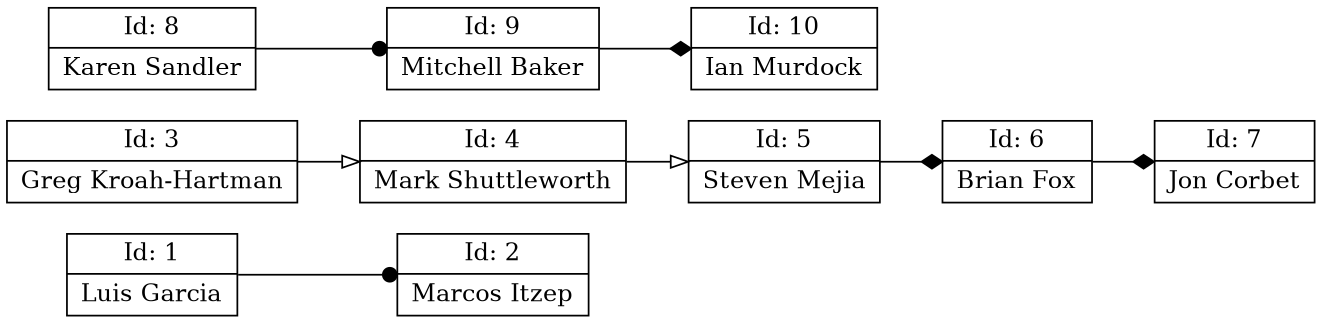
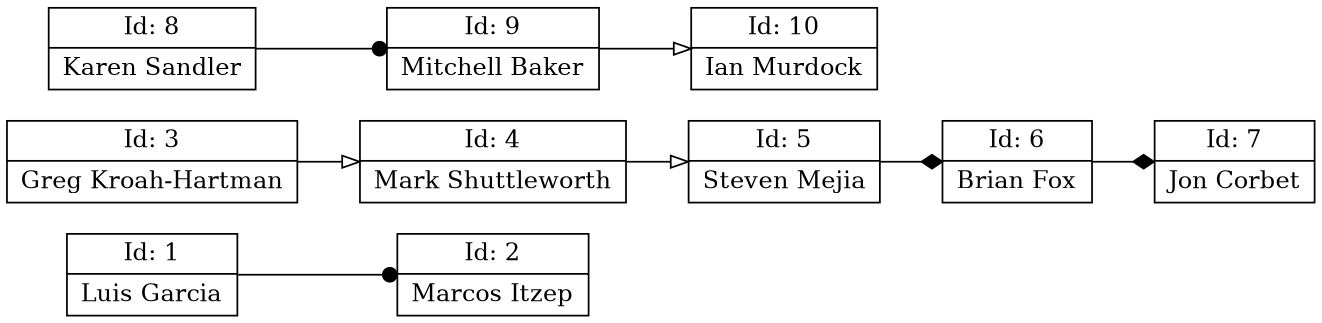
(637, 49) -> (637, 49)
